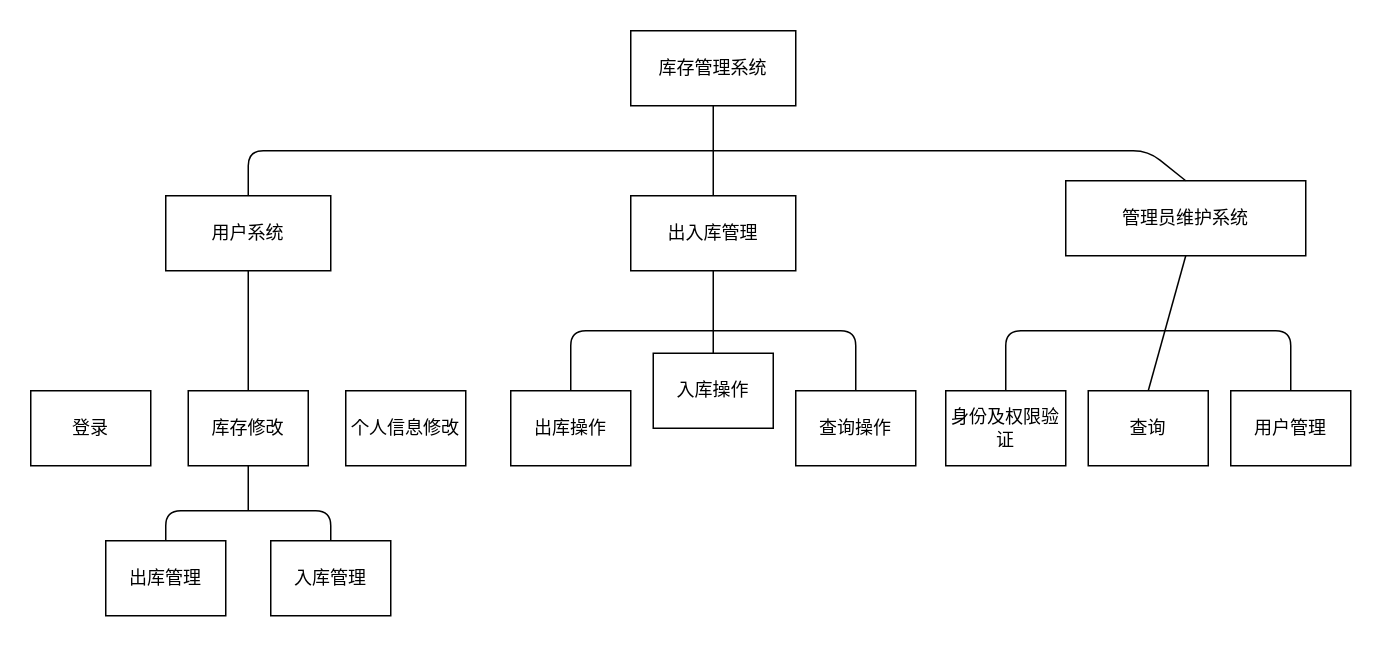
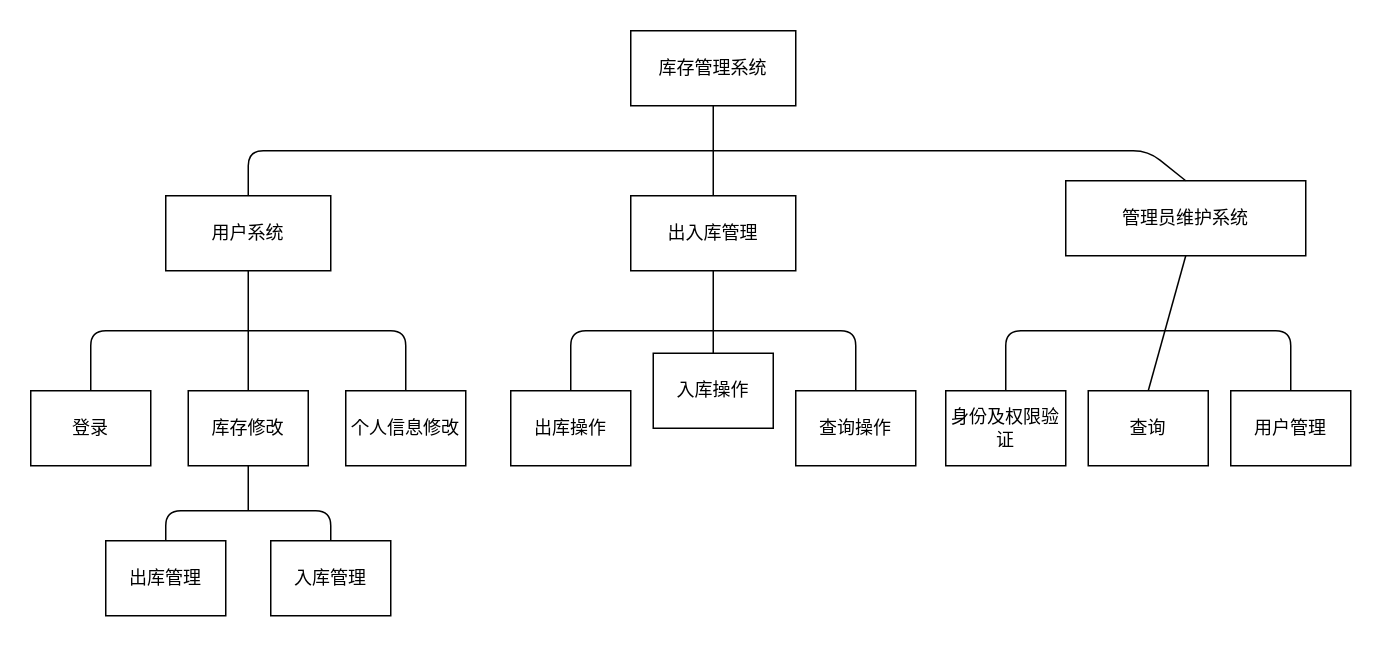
none -> (250, 331)
